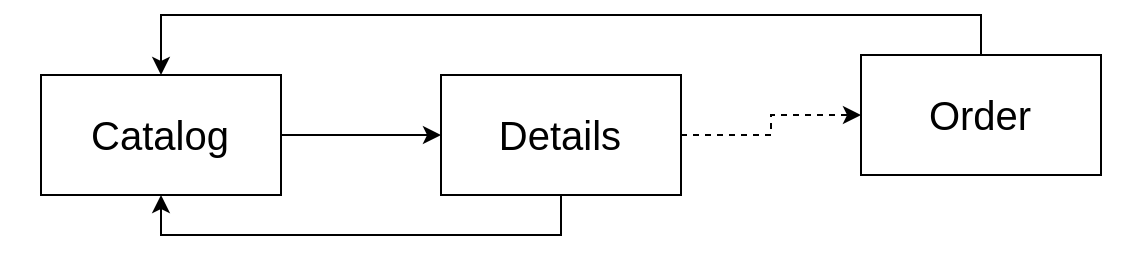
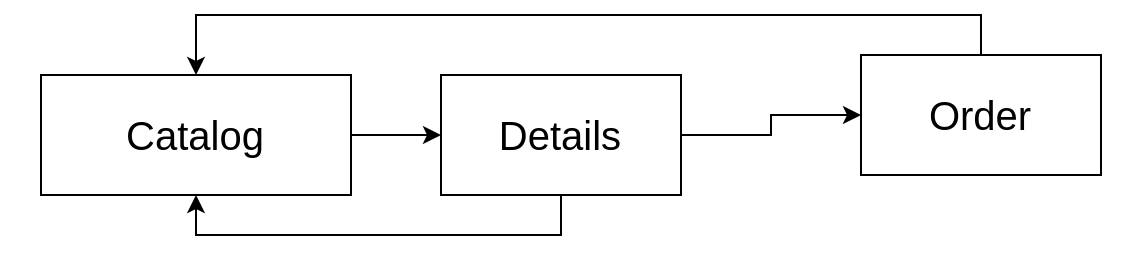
(771, 133) -> (771, 133)
(161, 135) -> (196, 135)
